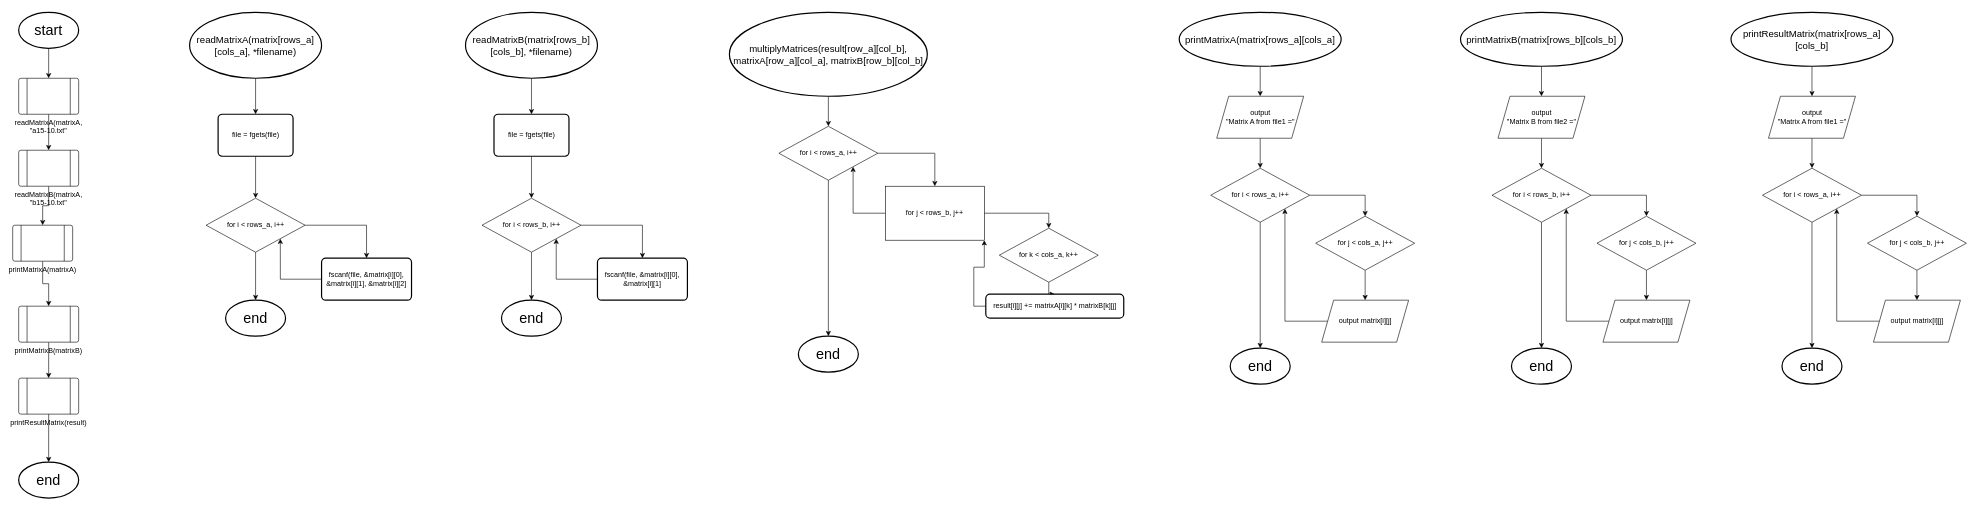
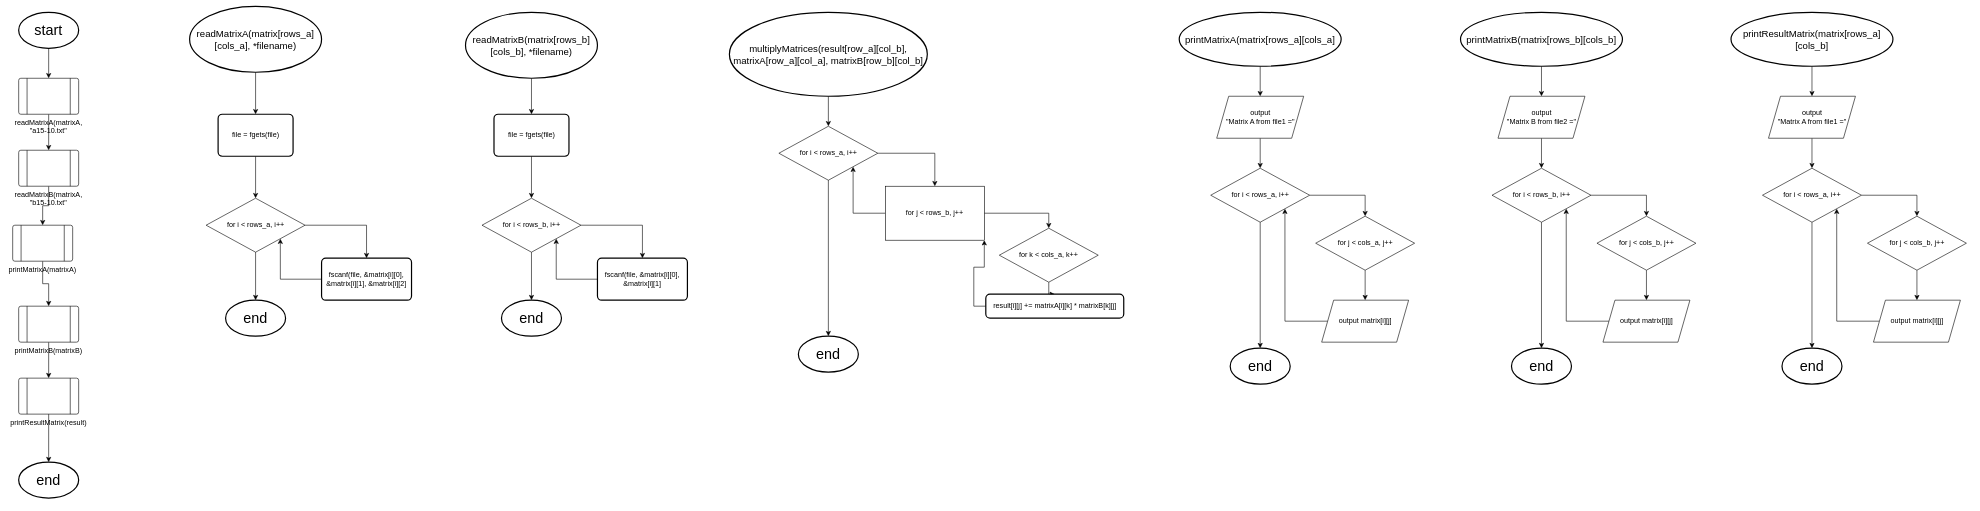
(255, 45) -> (255, 39)
